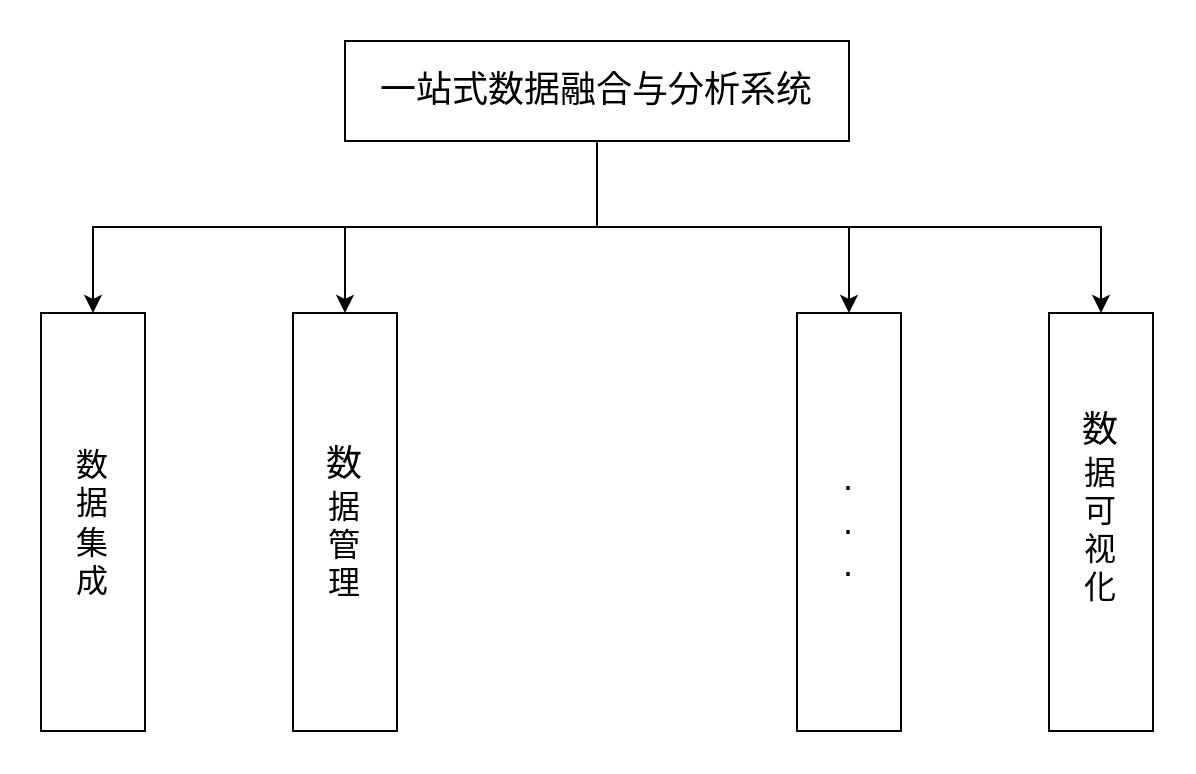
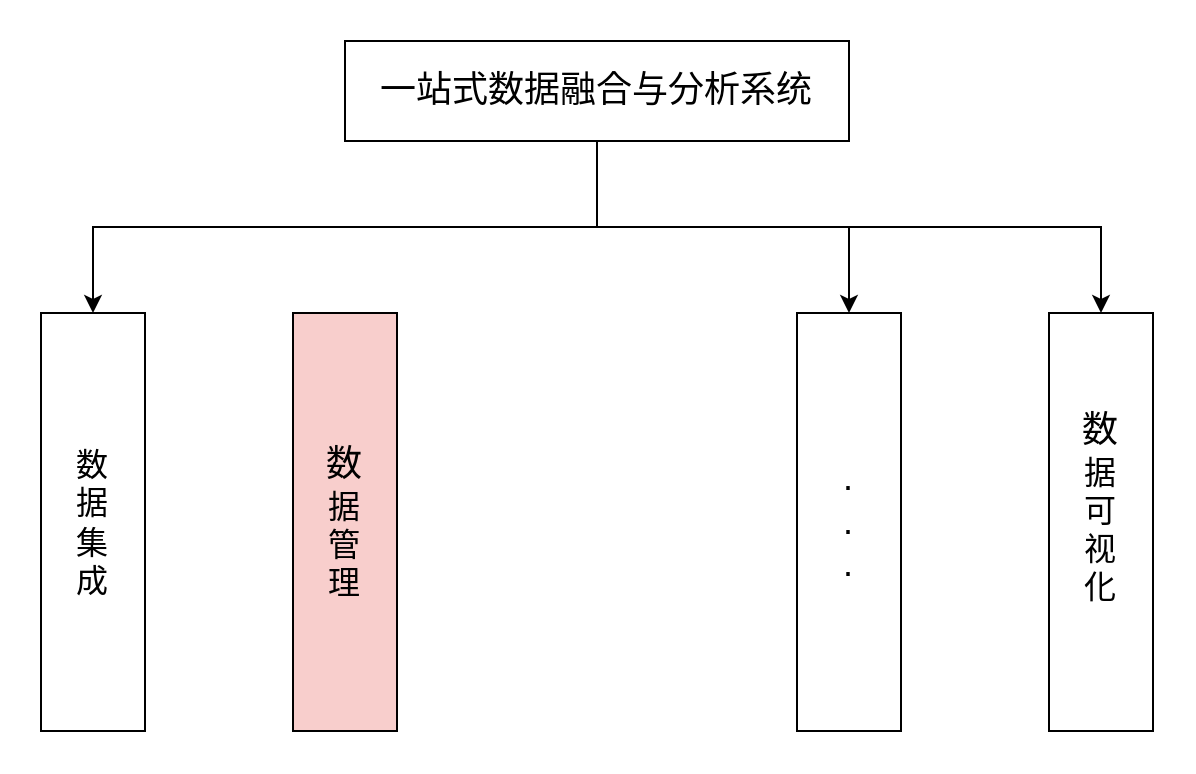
(345, 265) -> none
(345, 522) -> (345, 522)
